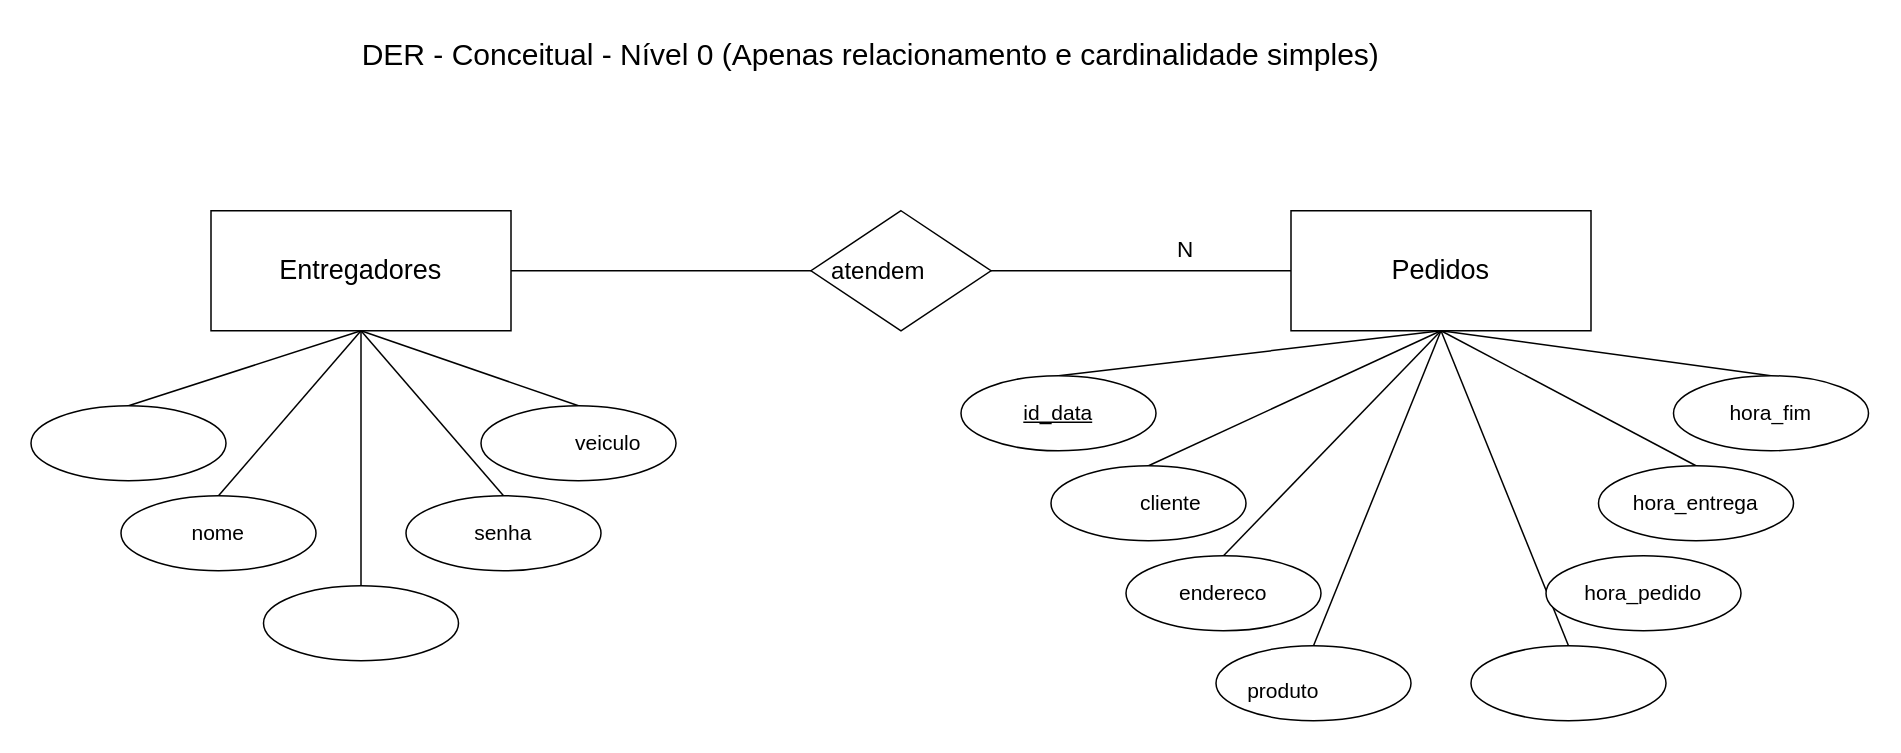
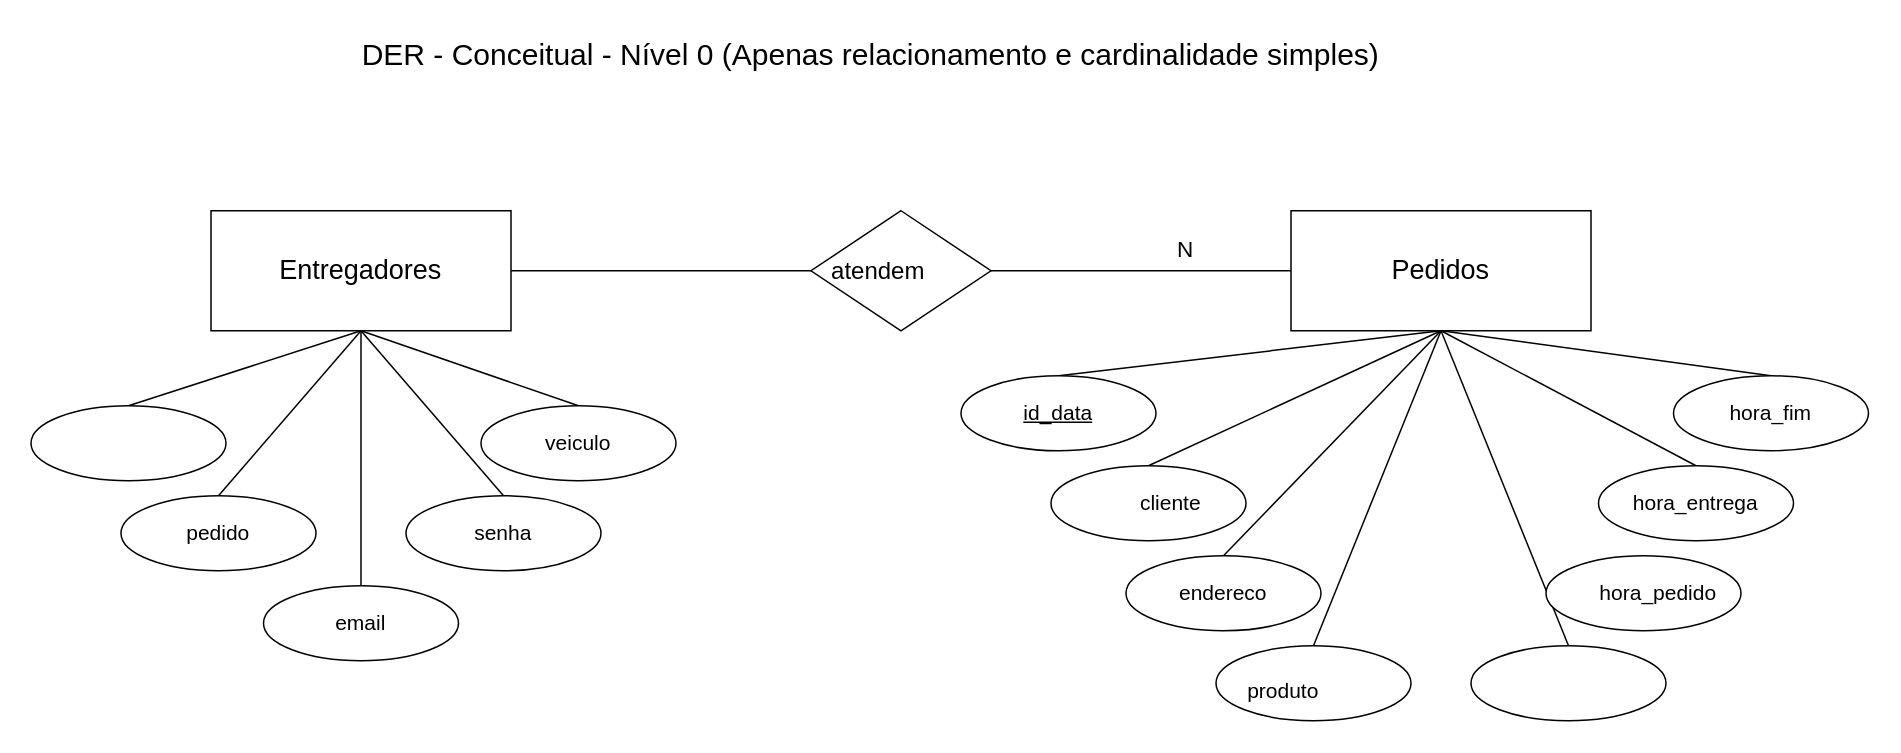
(608, 443) -> (578, 443)
(218, 533) -> (218, 533)
(1643, 593) -> (1658, 593)
none -> (361, 623)
